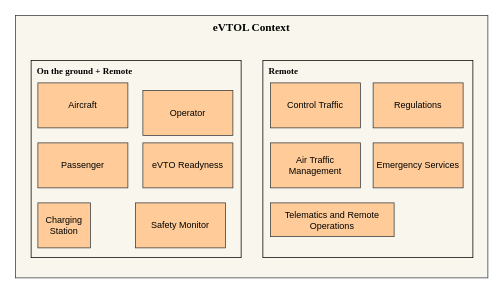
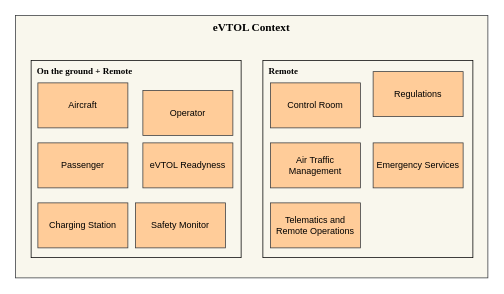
(315, 105) -> (315, 105)
(418, 105) -> (418, 94)
(188, 165) -> (188, 165)
(332, 220) -> (315, 225)
(64, 225) -> (83, 225)
